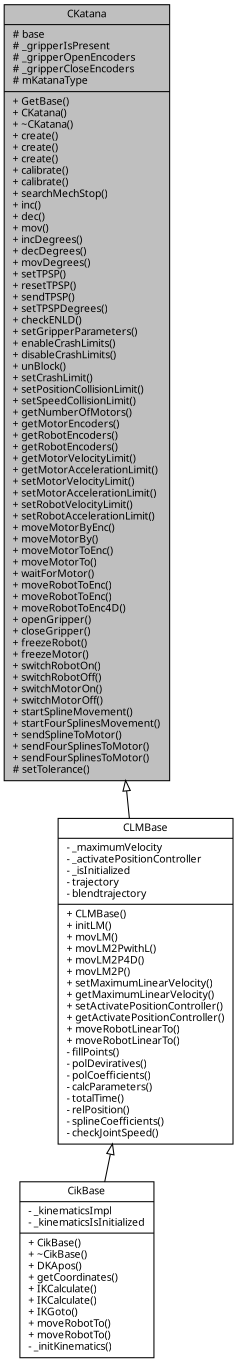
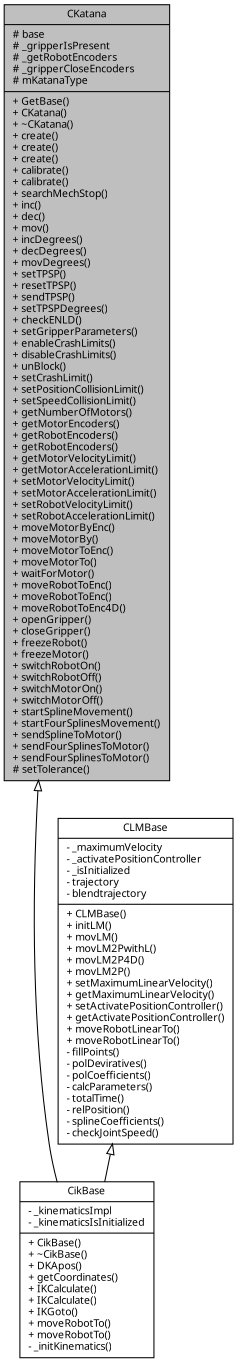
(74, 58) -> (65, 58)
(128, 805) -> (36, 987)
